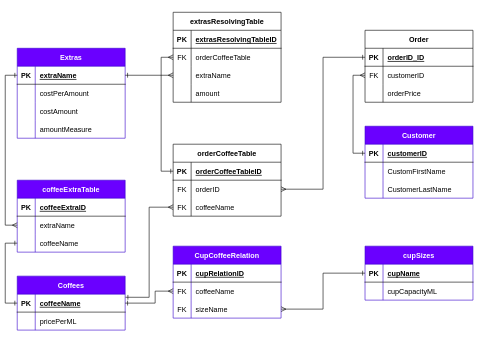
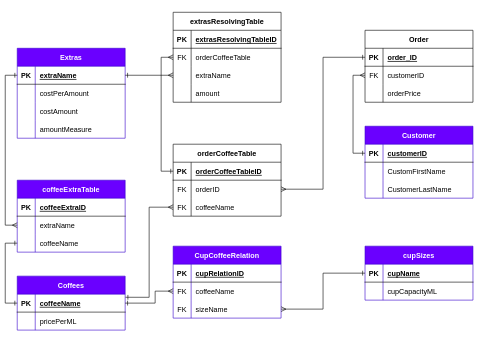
(408, 58) -> (404, 58)
